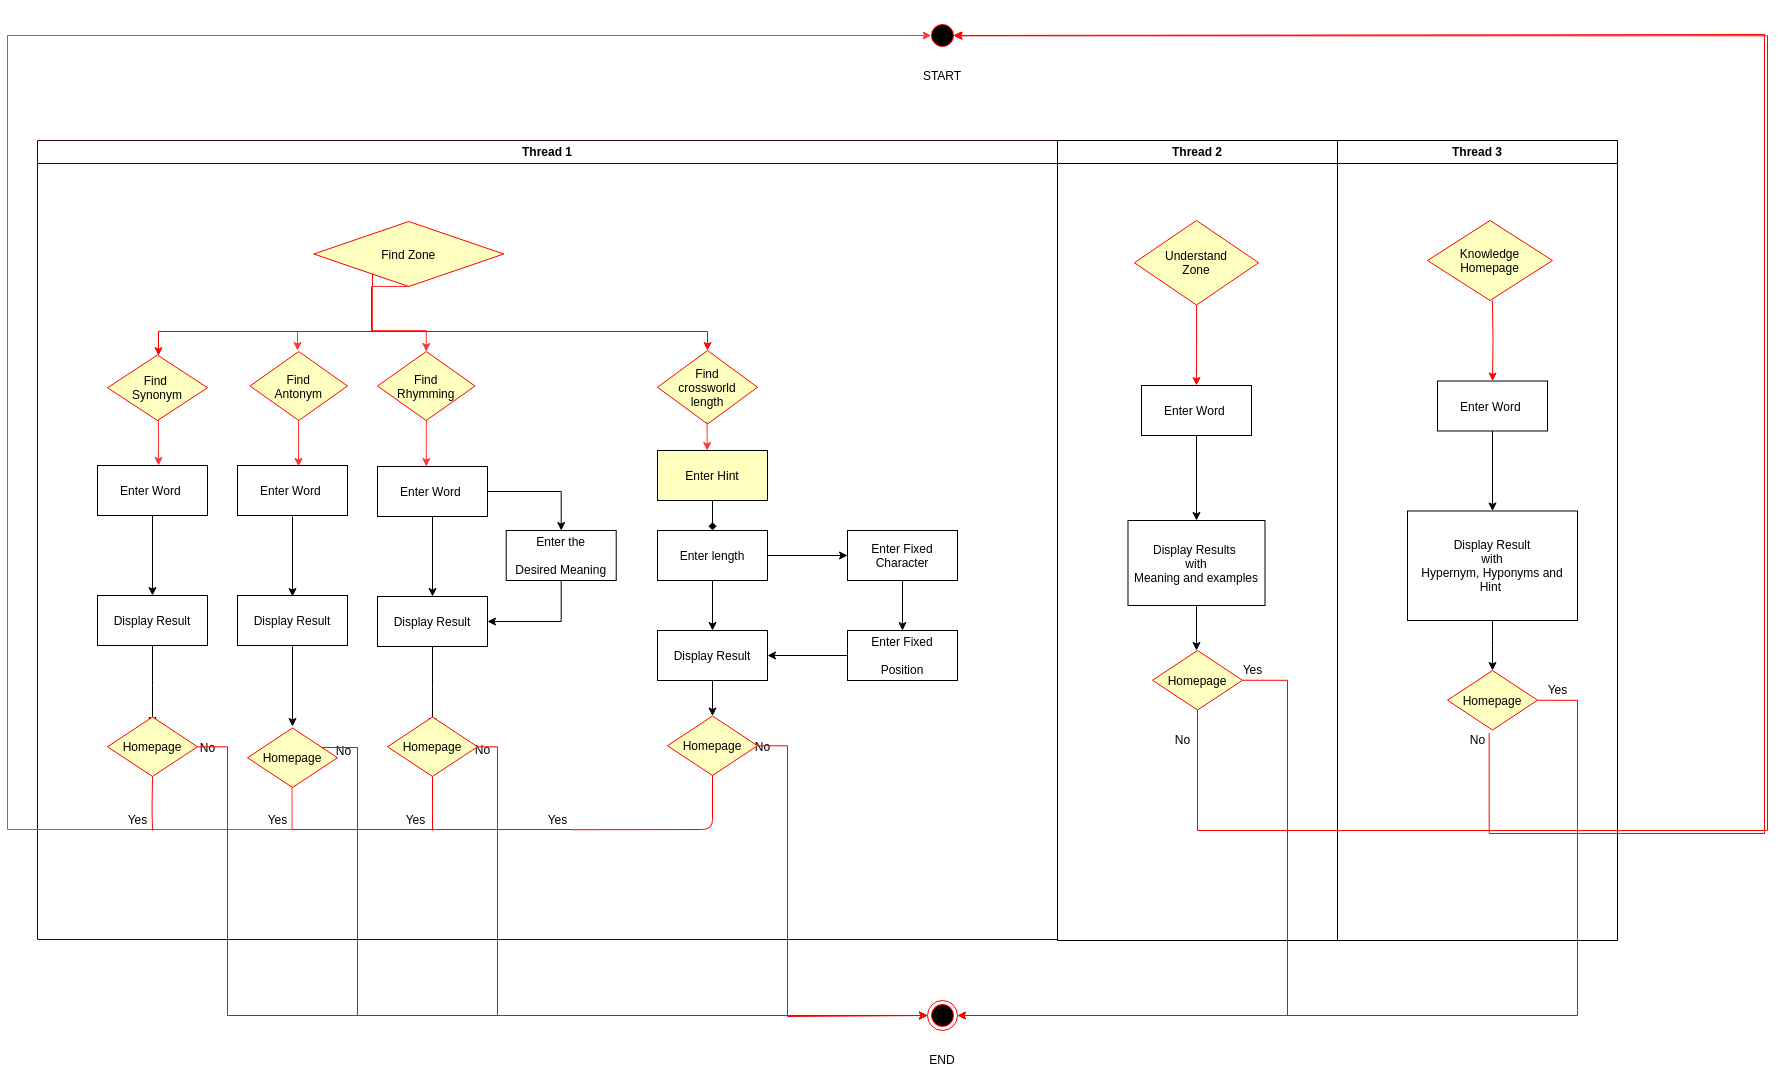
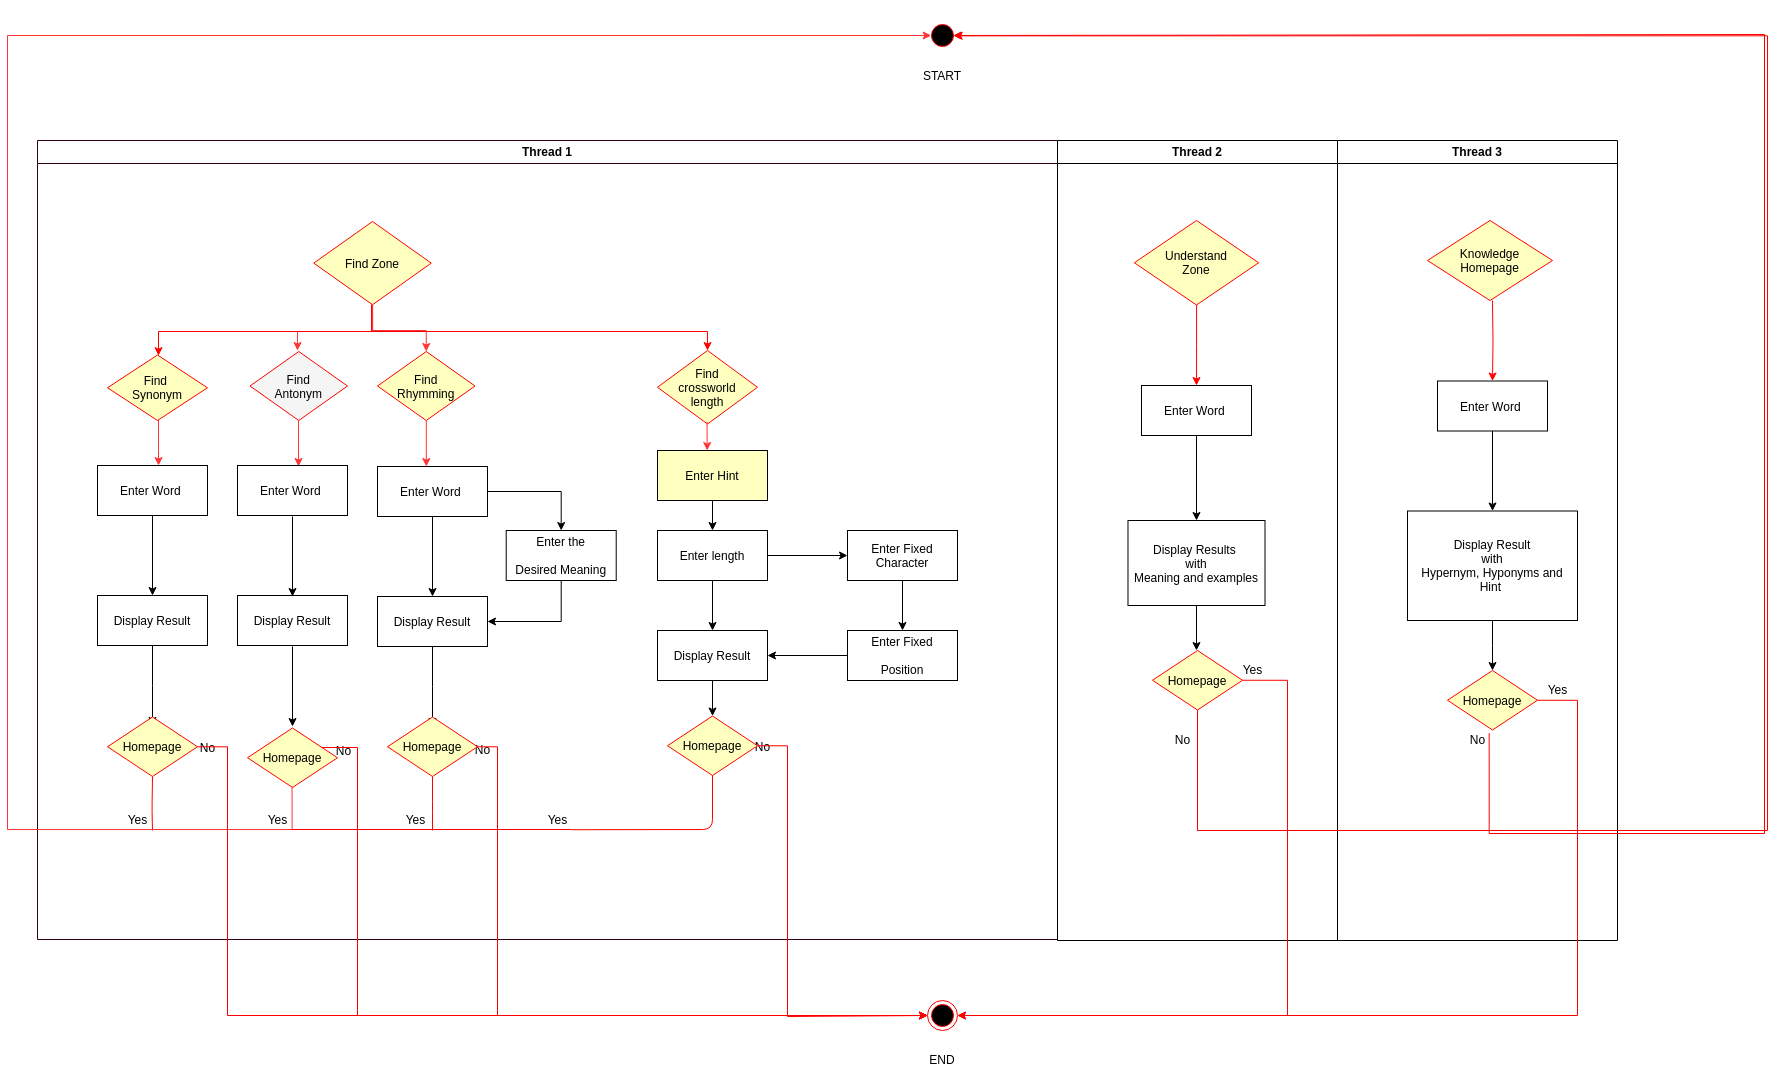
(409, 254) -> (373, 263)
(299, 386) -> (299, 386)
(713, 522) -> (713, 522)
